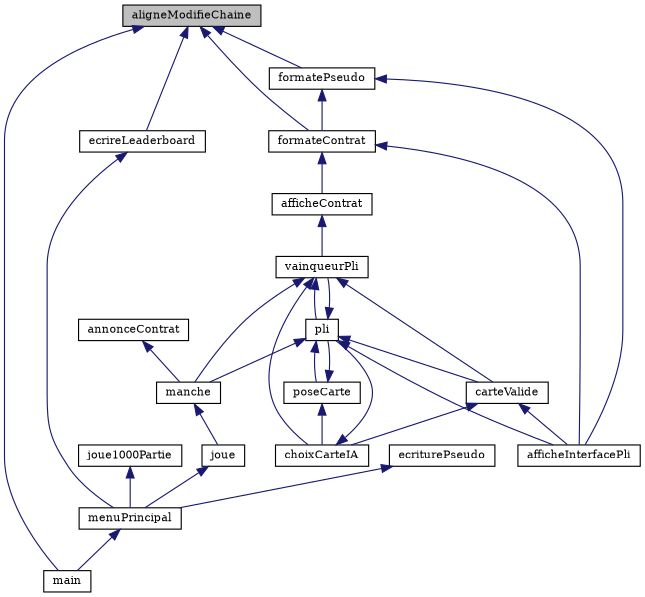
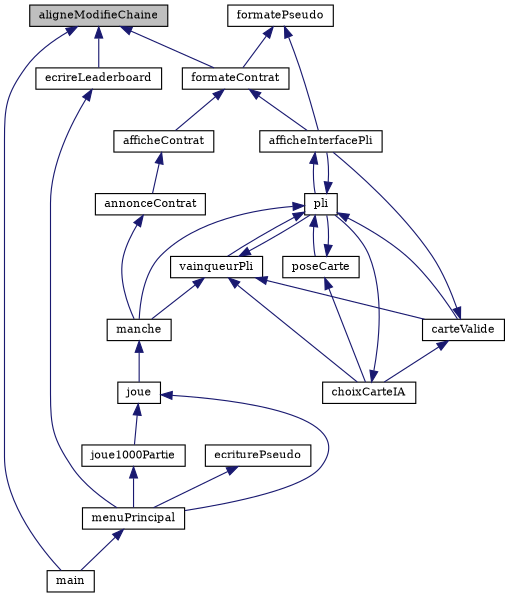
(262, 50) -> none
none -> (314, 179)
(322, 242) -> (156, 179)
none -> (136, 430)
